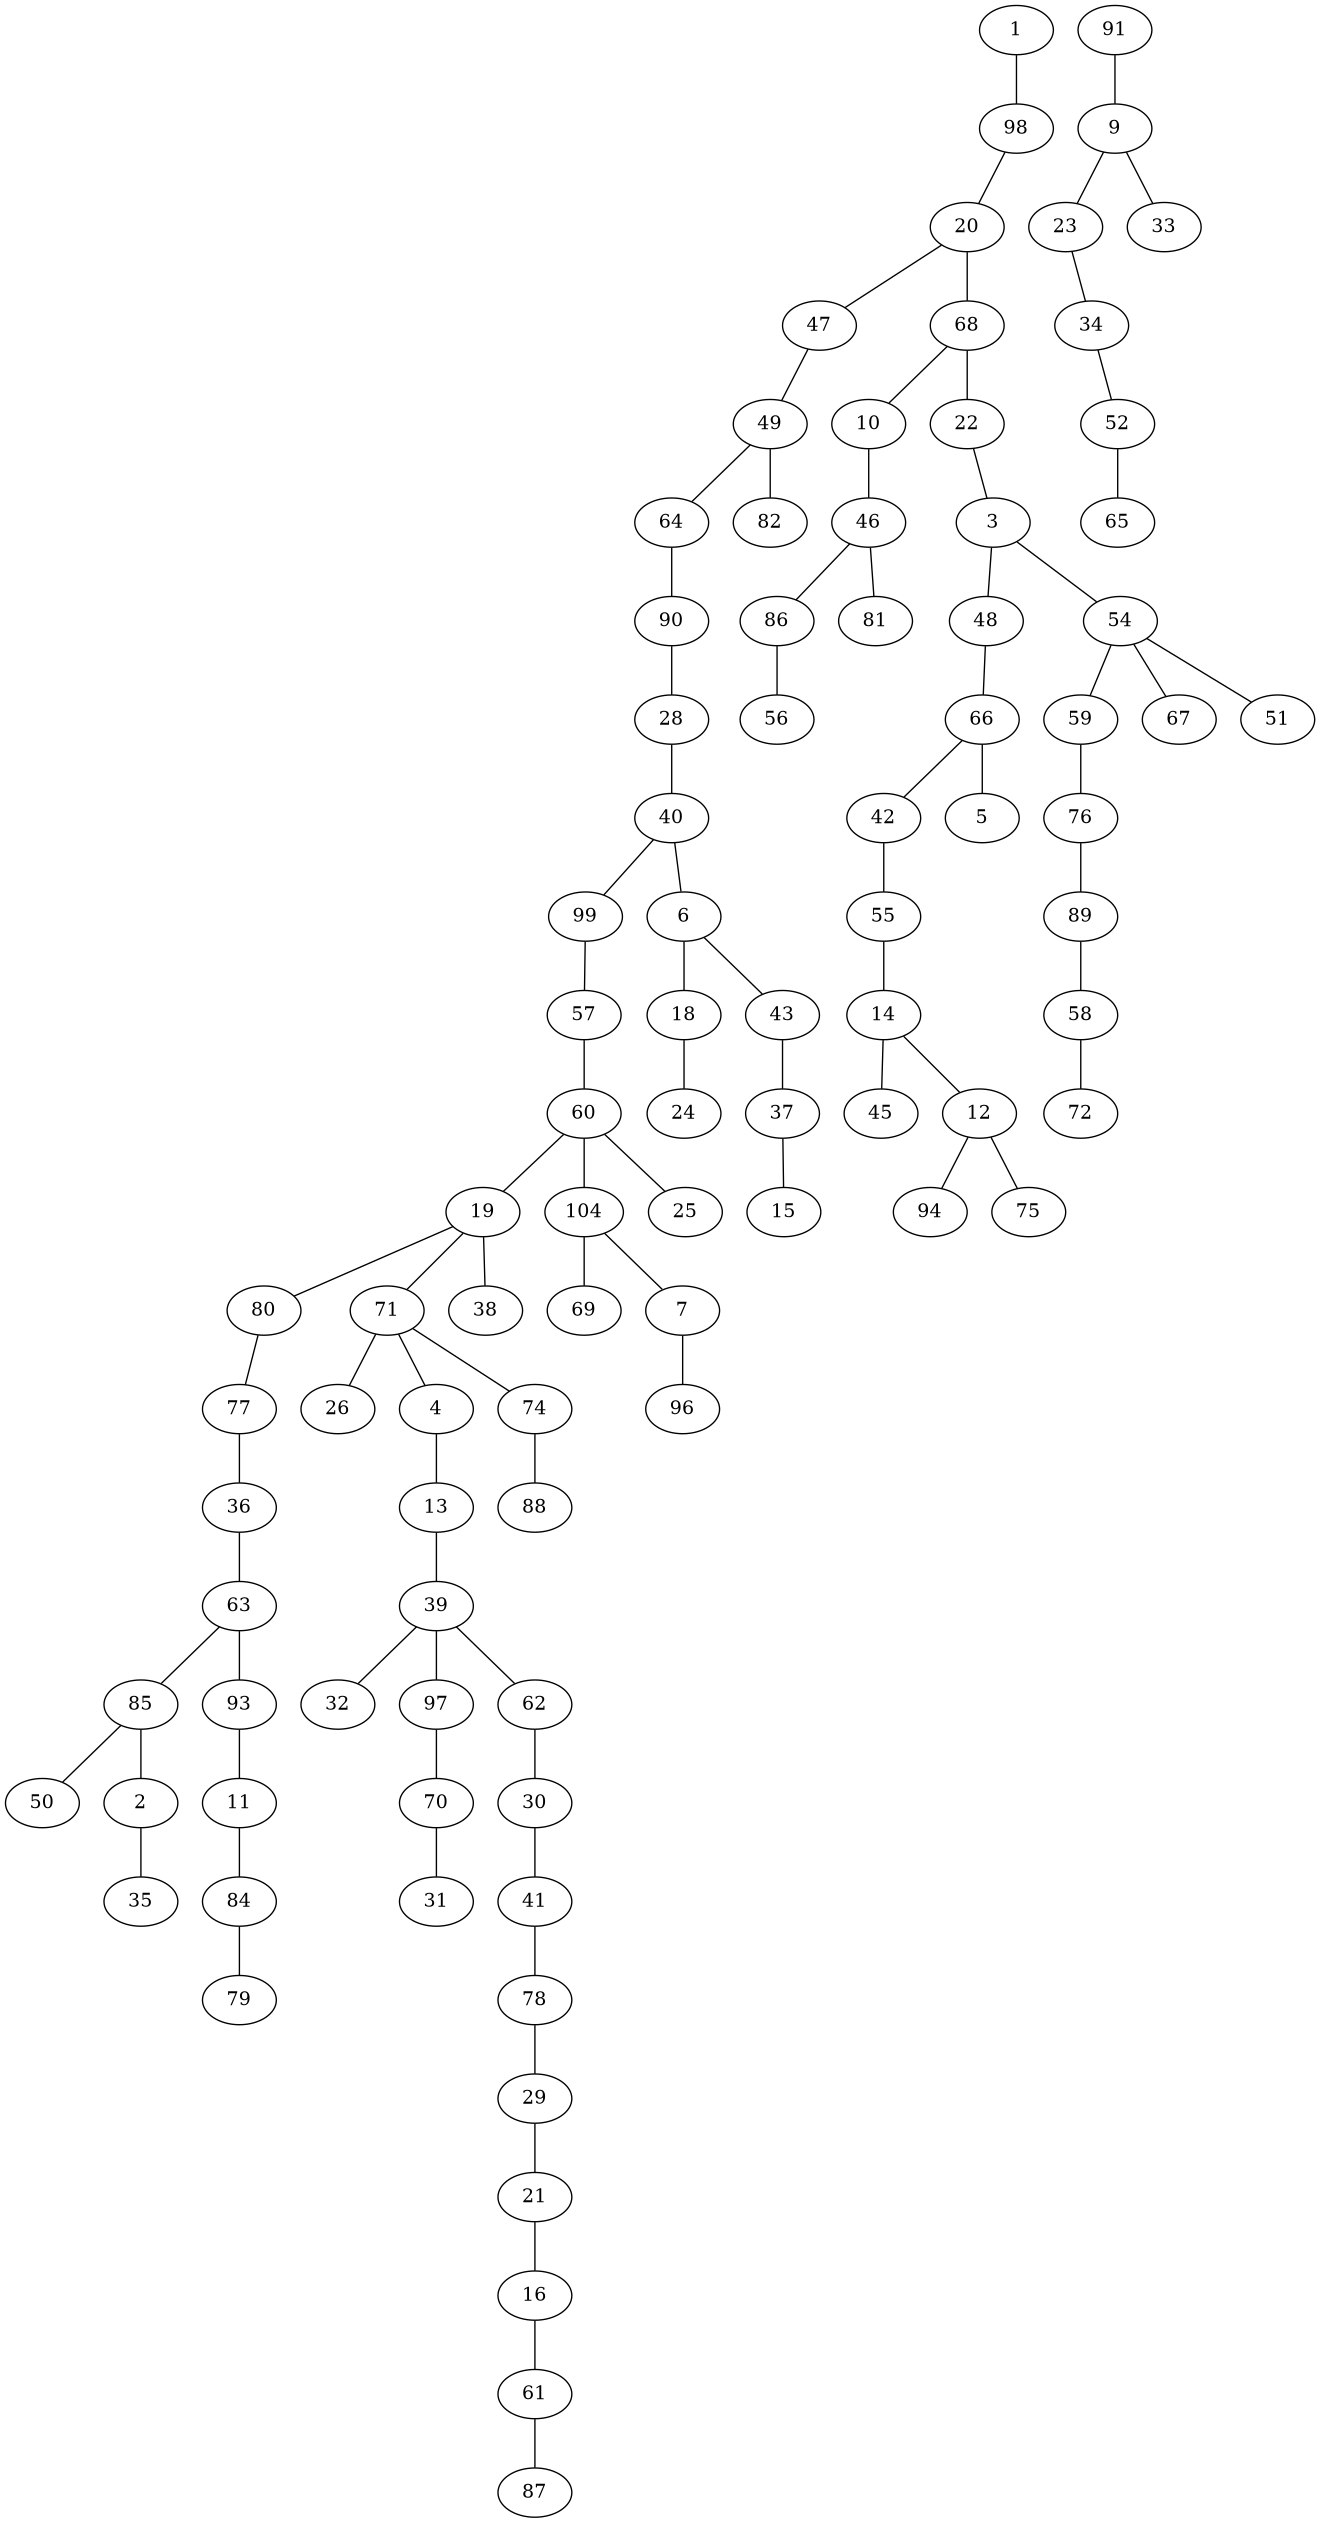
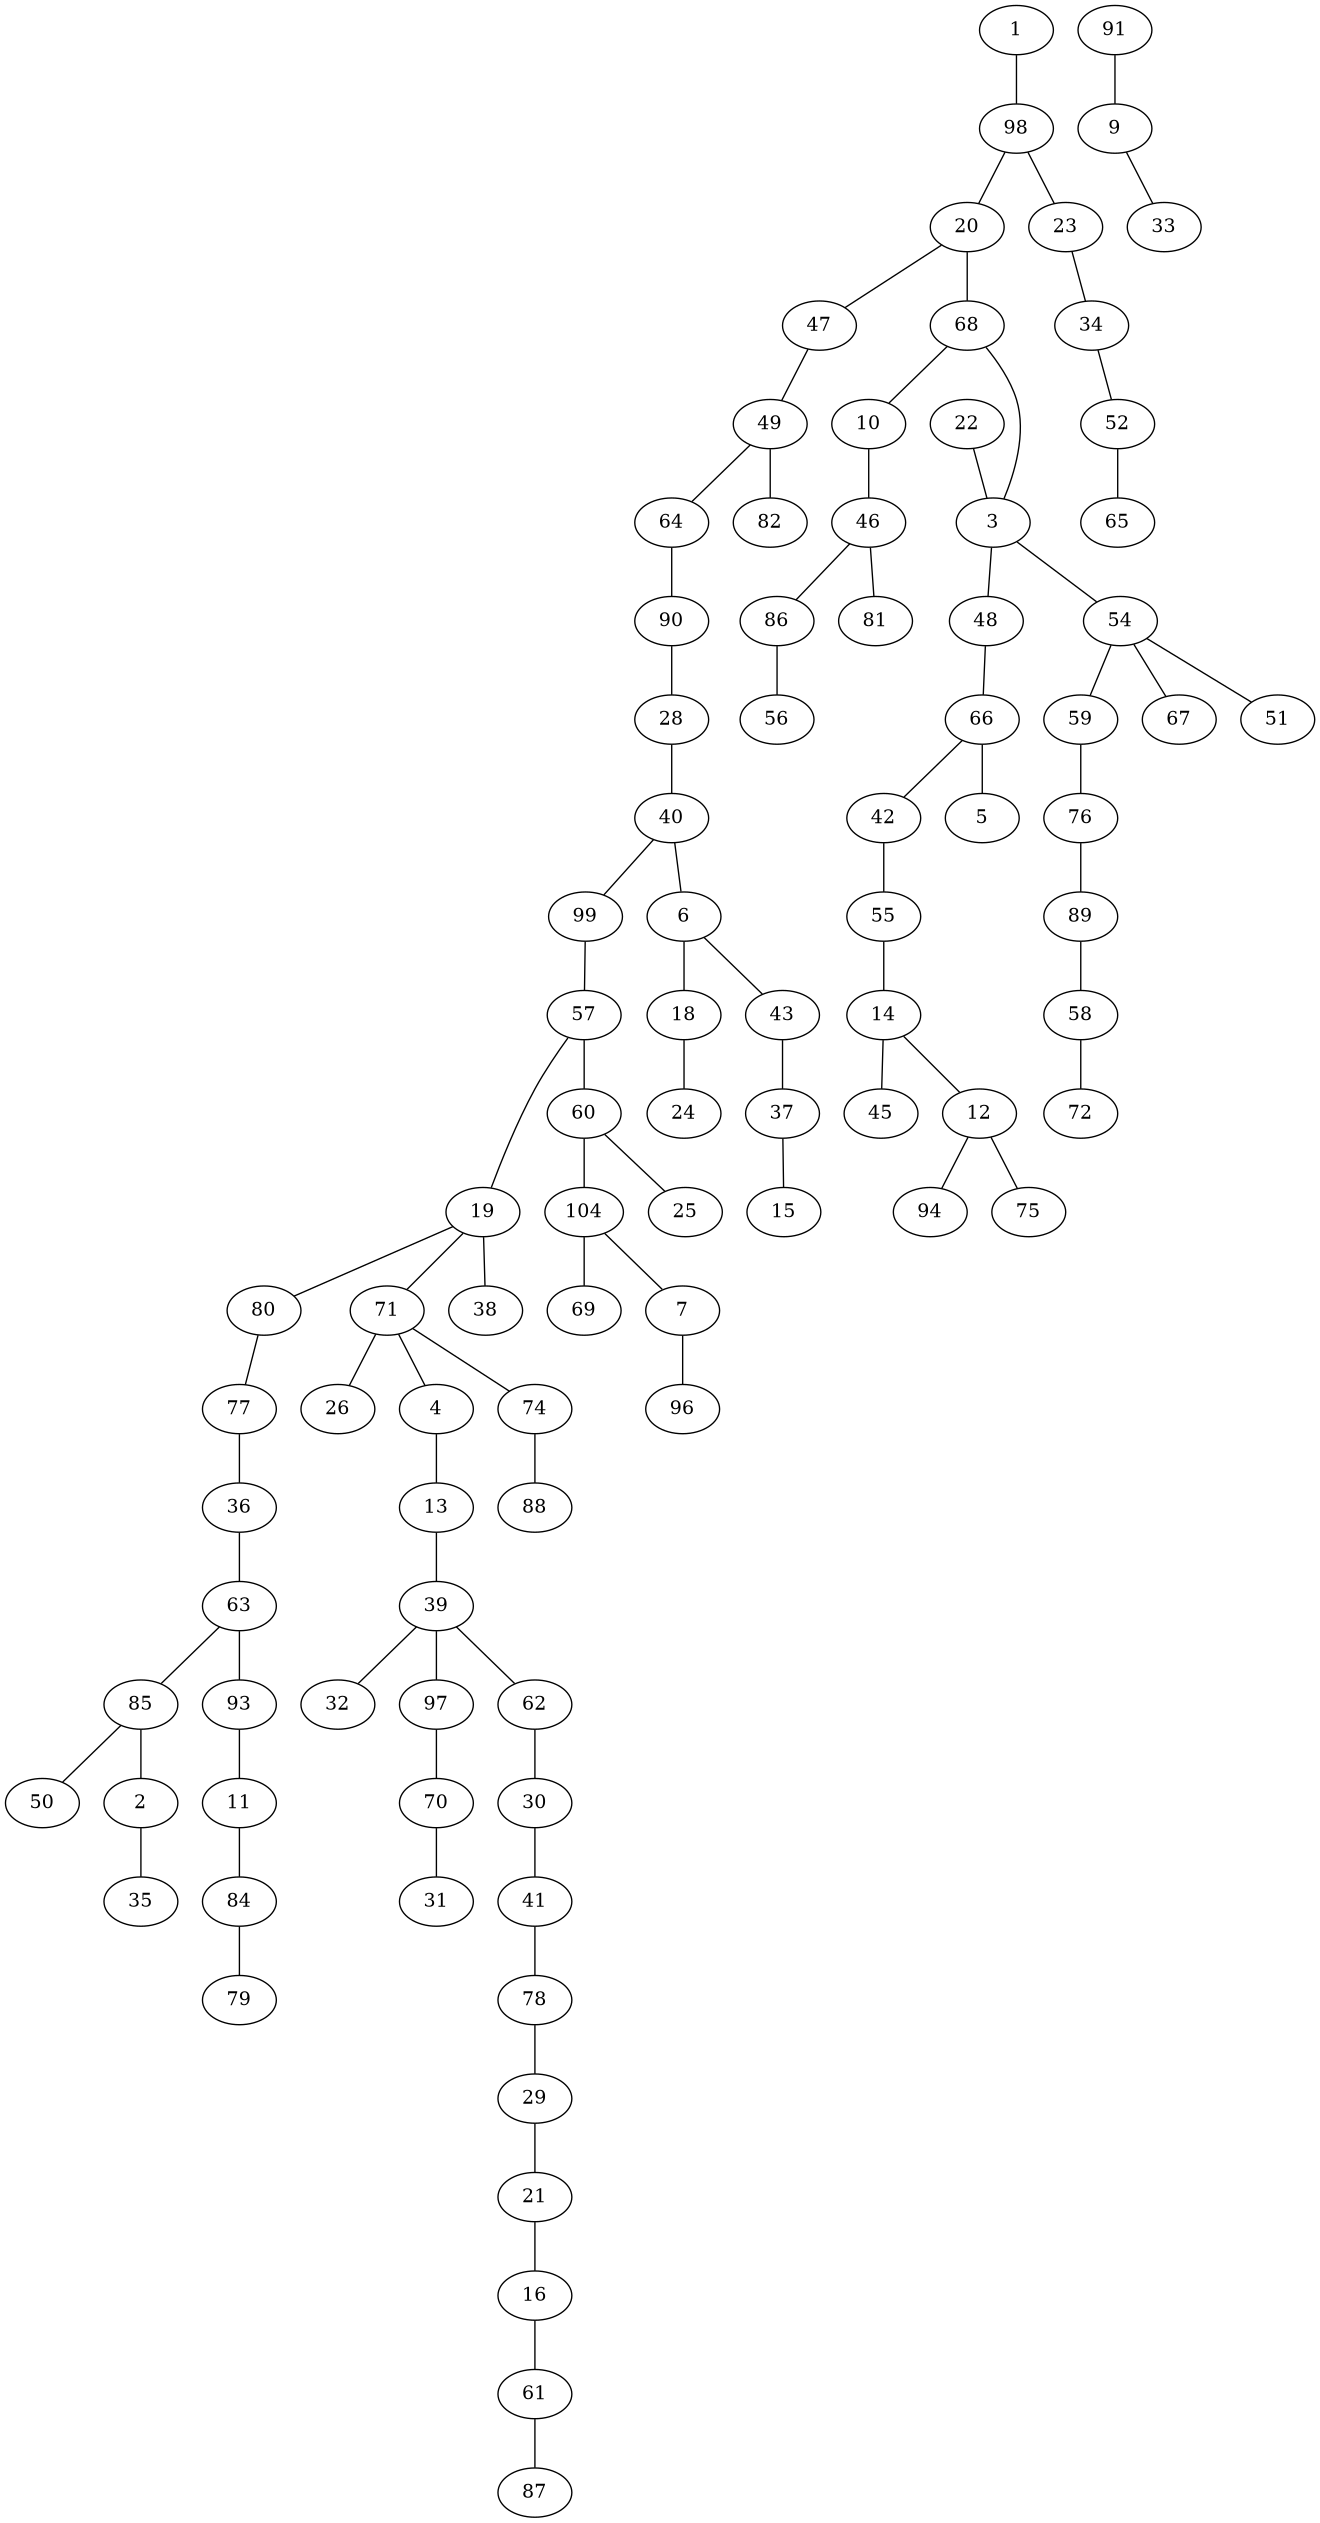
(1090, 178) -> (1041, 178)
(967, 375) -> (1020, 420)
(534, 1163) -> (524, 1110)
